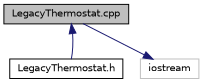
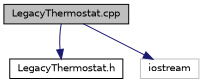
(73, 46) -> (60, 37)
